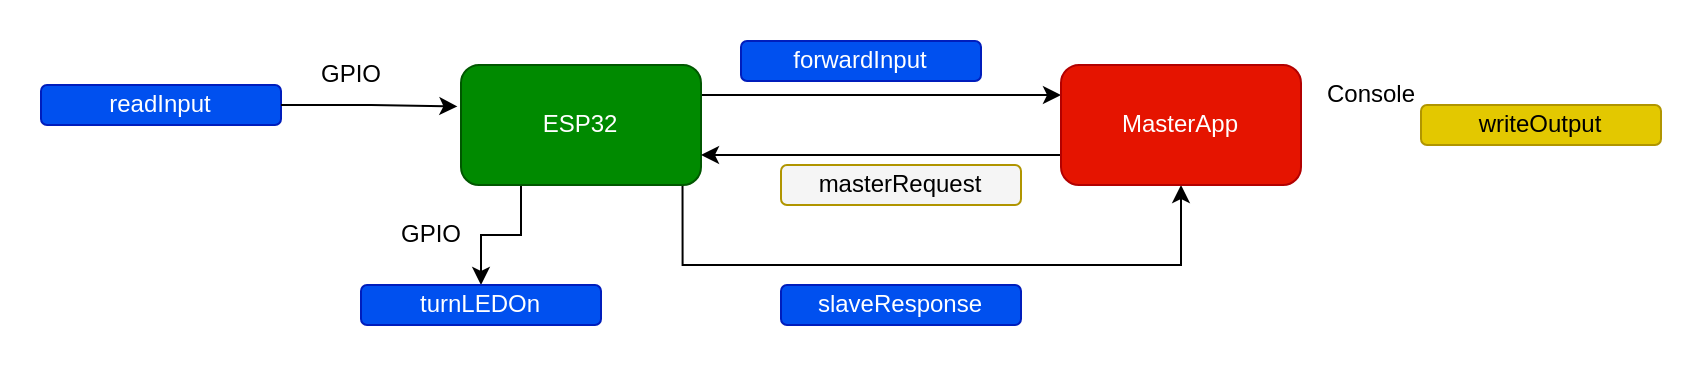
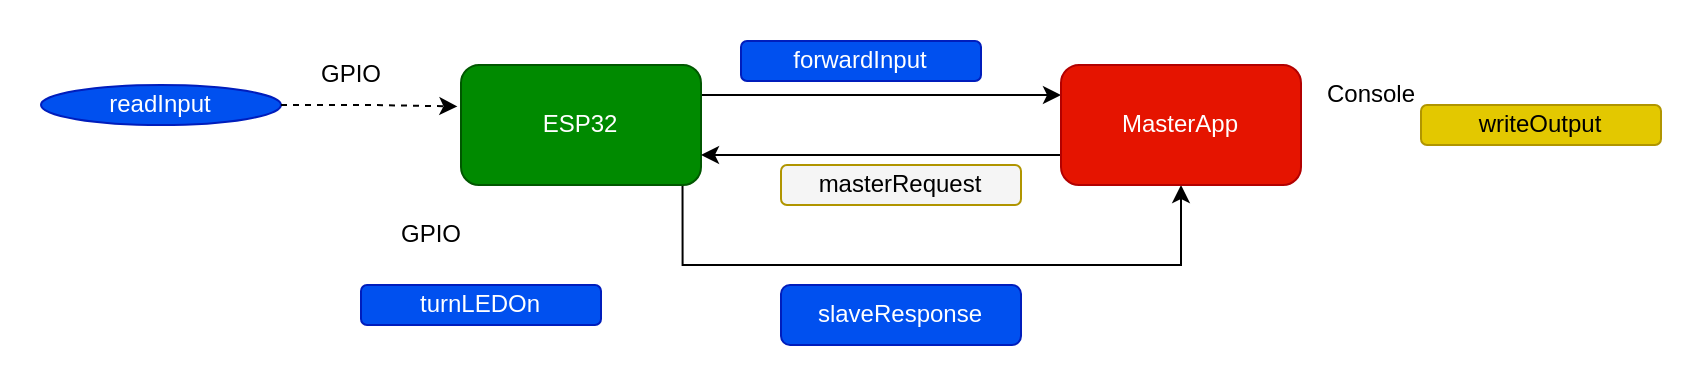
(161, 105) -> (161, 105)
(359, 105) -> (359, 105)
(508, 235) -> none
(901, 305) -> (901, 315)
